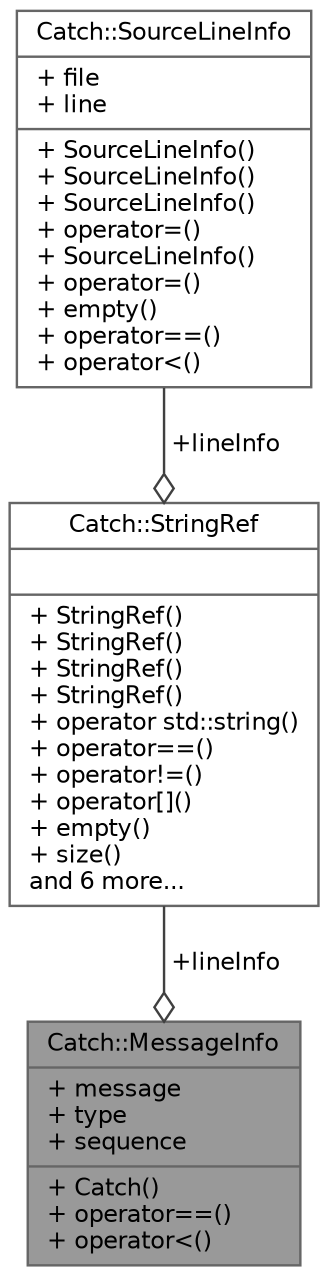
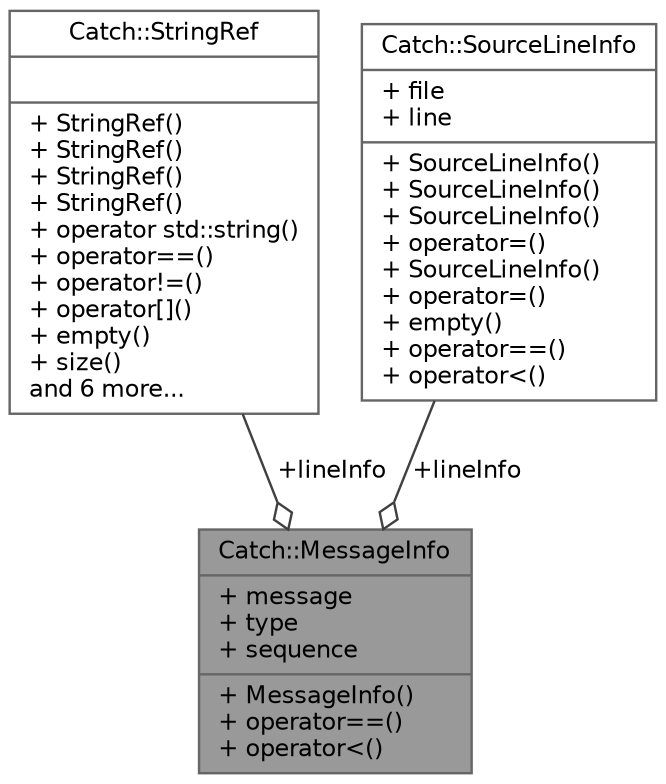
(164, 431) -> (414, 451)
(104, 1188) -> (317, 696)
